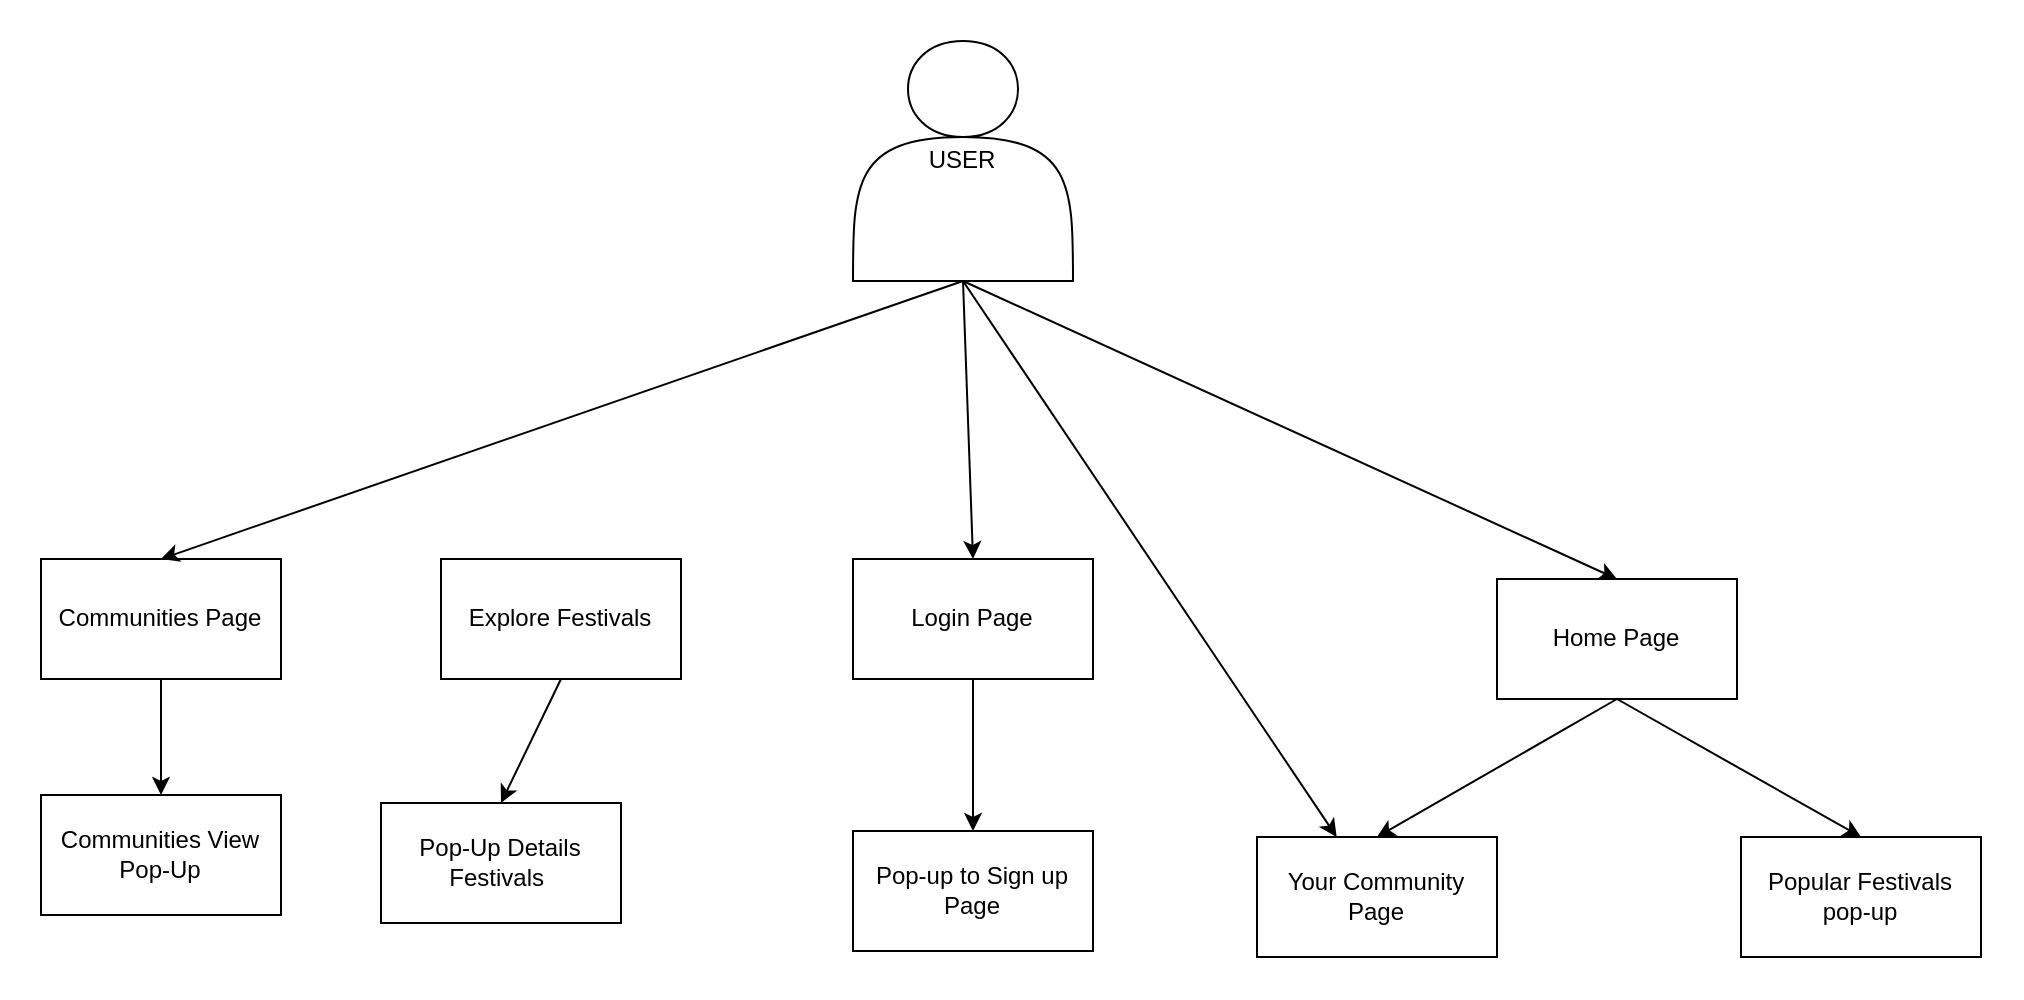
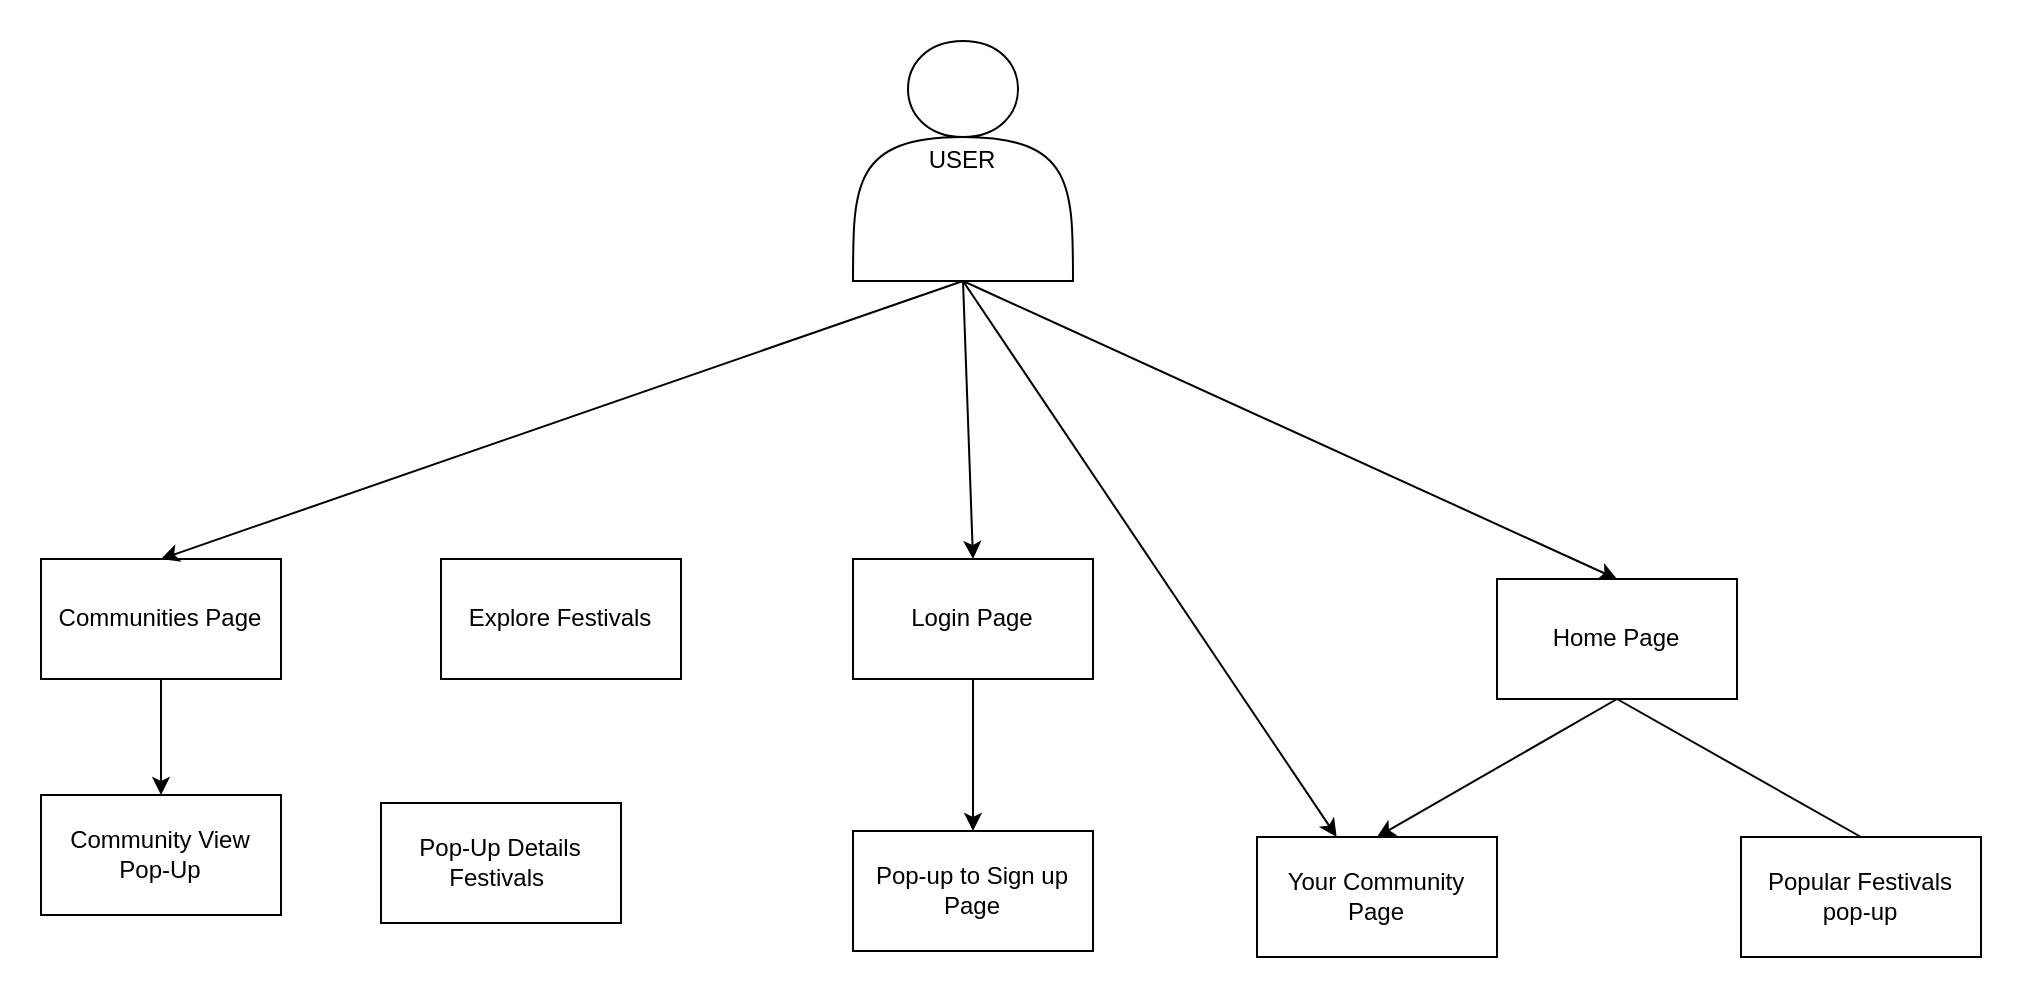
(534, 735) -> none
(1848, 830) -> (1852, 832)
(161, 855) -> (161, 855)
